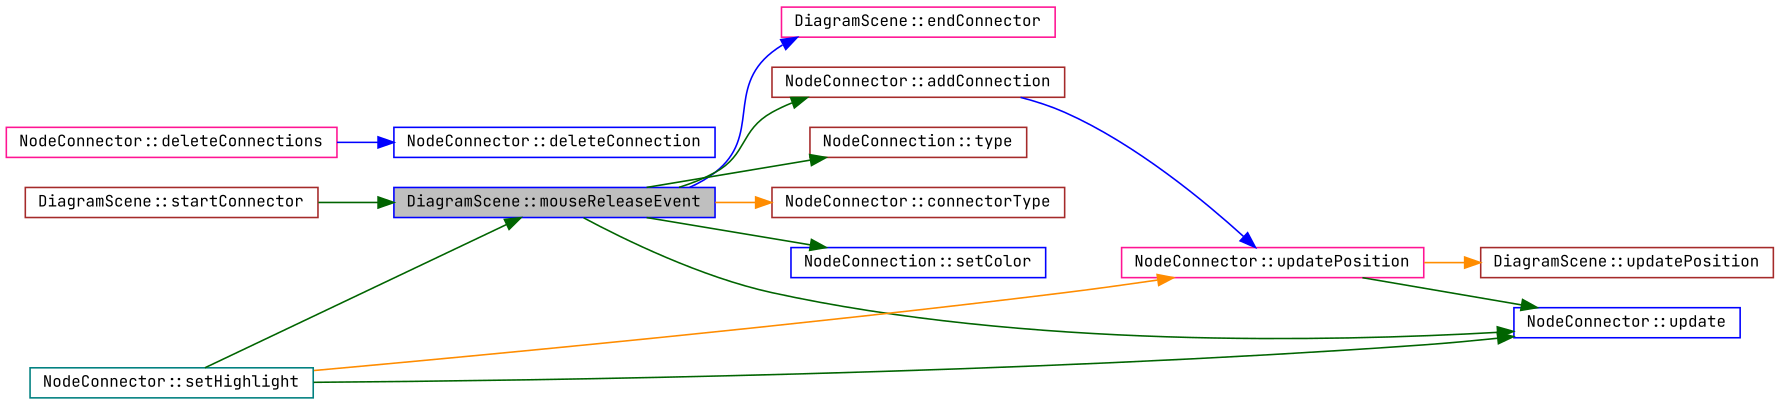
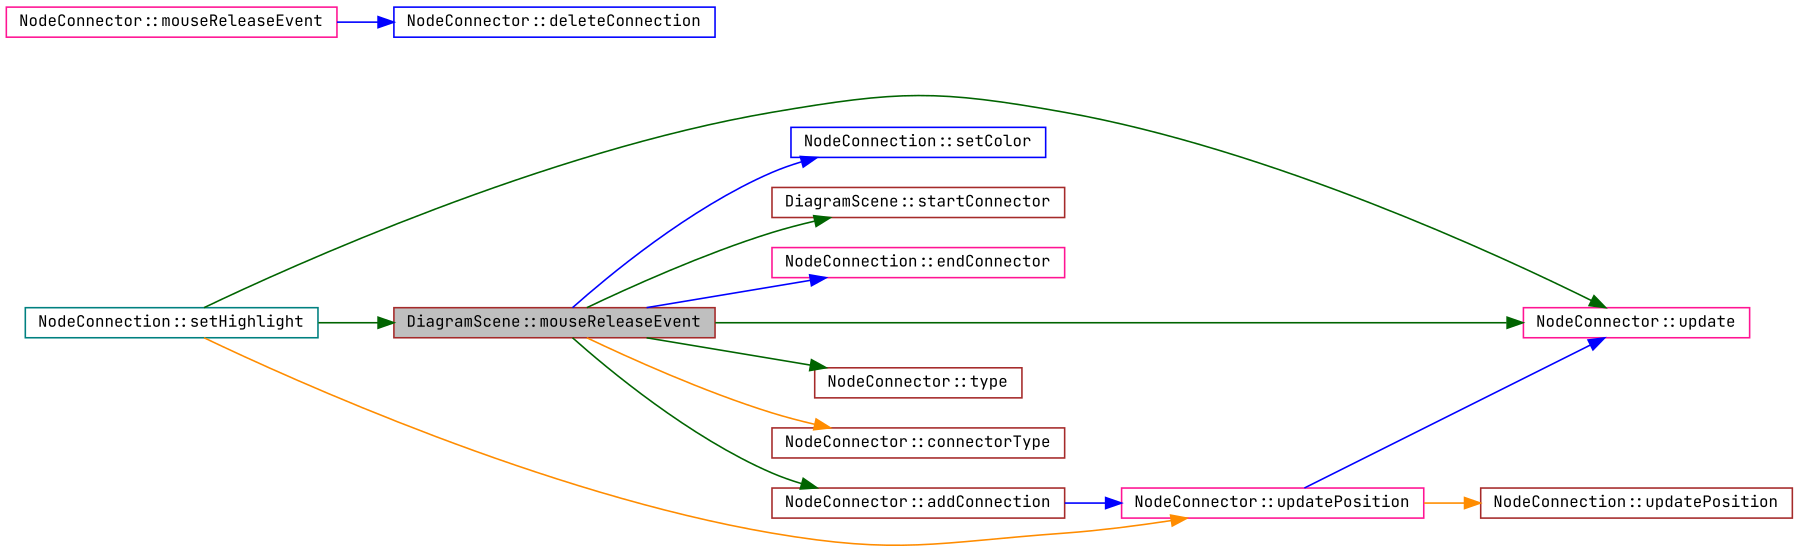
(918, 22) -> (918, 263)
(172, 142) -> (172, 22)
(918, 142) -> (918, 383)
(348, 202) -> (699, 259)
(554, 202) -> (554, 323)
(728, 231) -> (680, 224)
(1627, 263) -> (1637, 503)
(1442, 291) -> (1447, 416)
(1627, 323) -> (1637, 323)
(172, 383) -> (172, 323)
